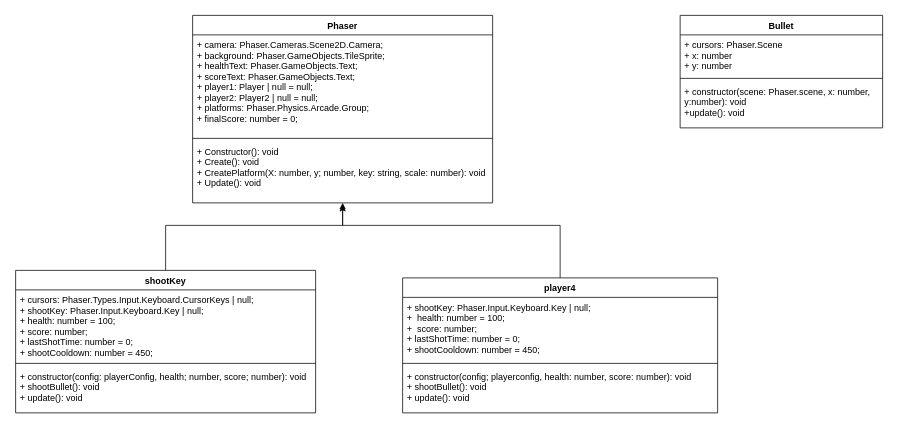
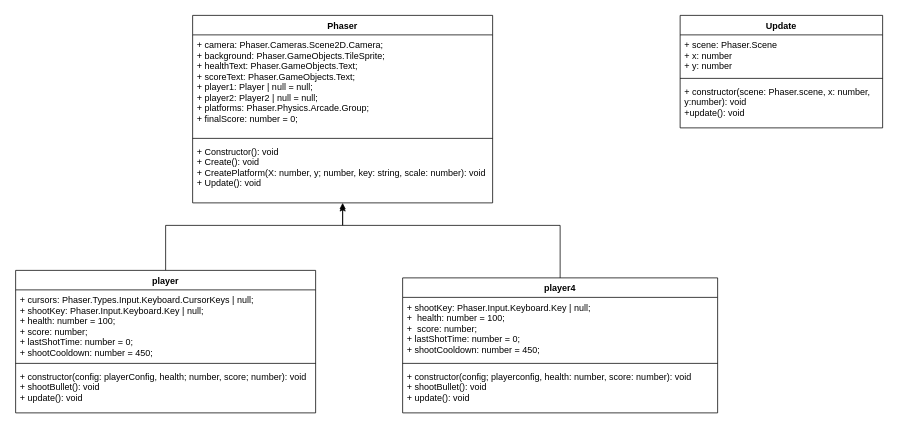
(781, 26) -> (781, 26)
(737, 45) -> (732, 45)
(165, 281) -> (165, 281)
